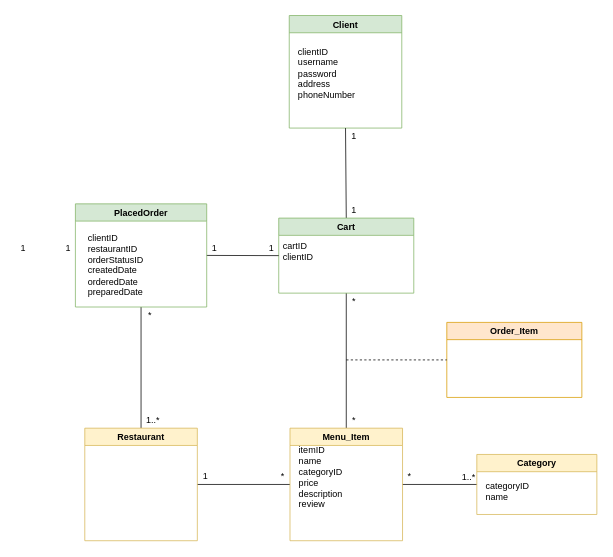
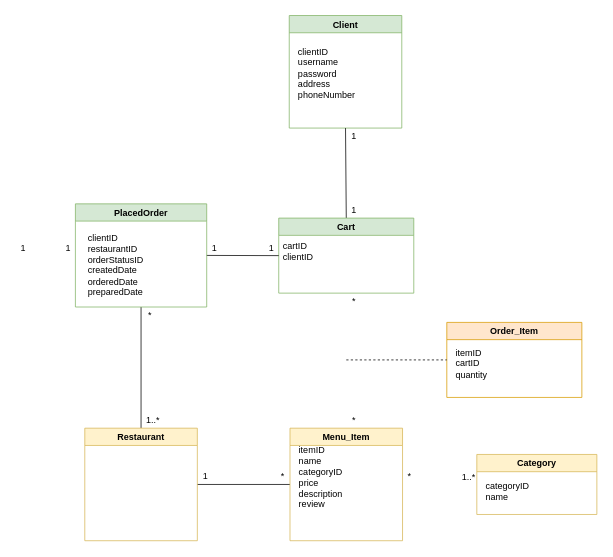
(346, 361) -> none
none -> (477, 363)
(438, 484) -> none
